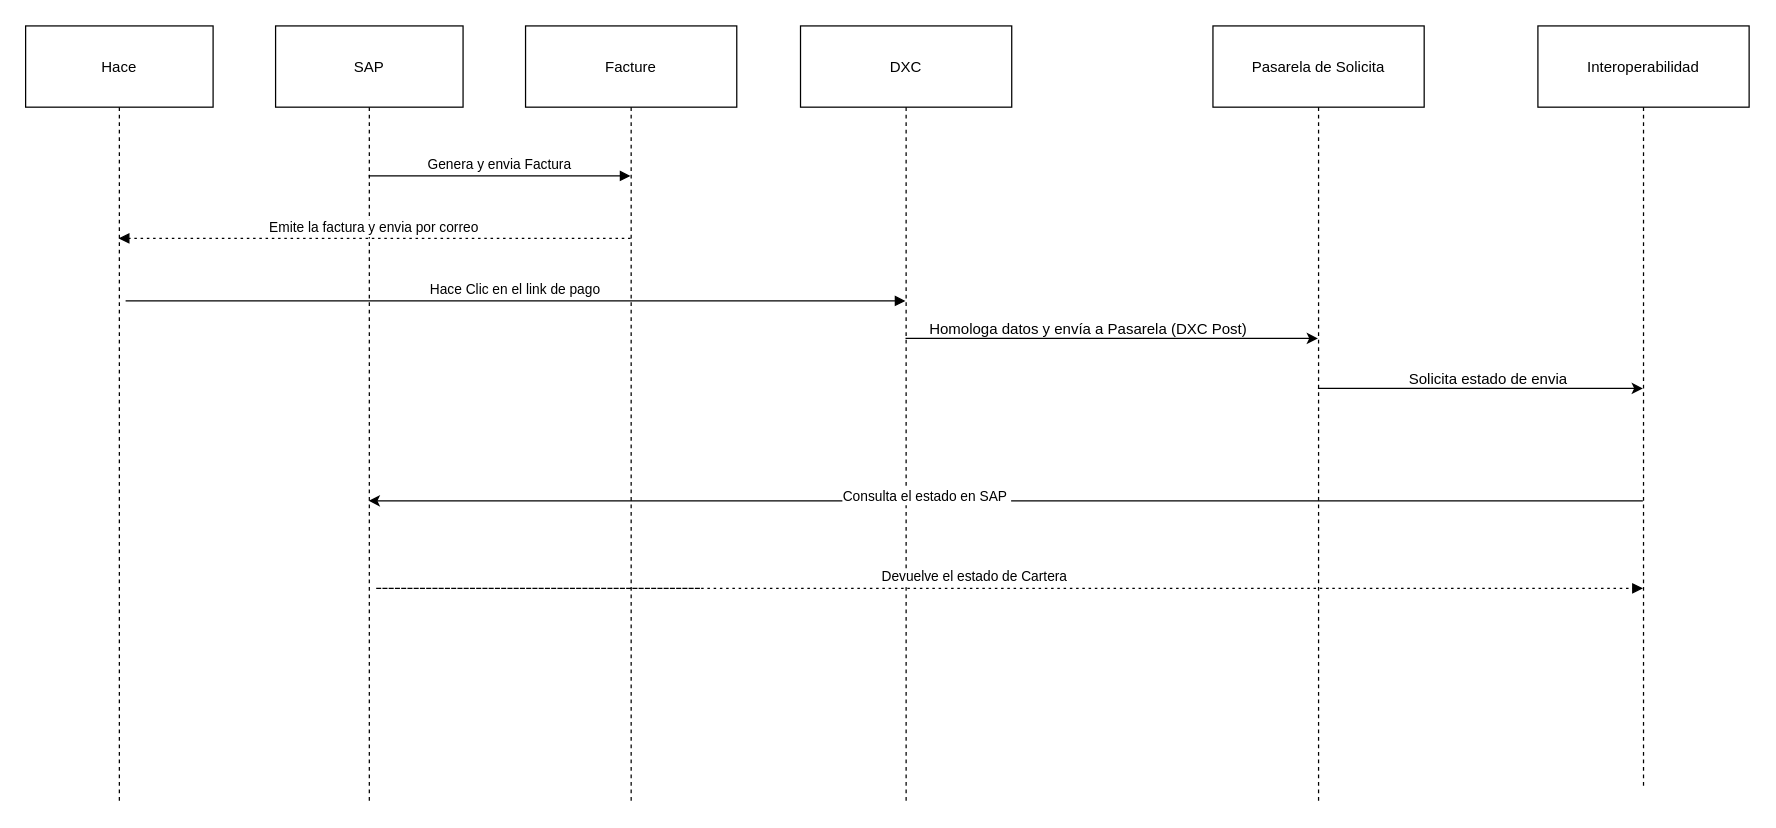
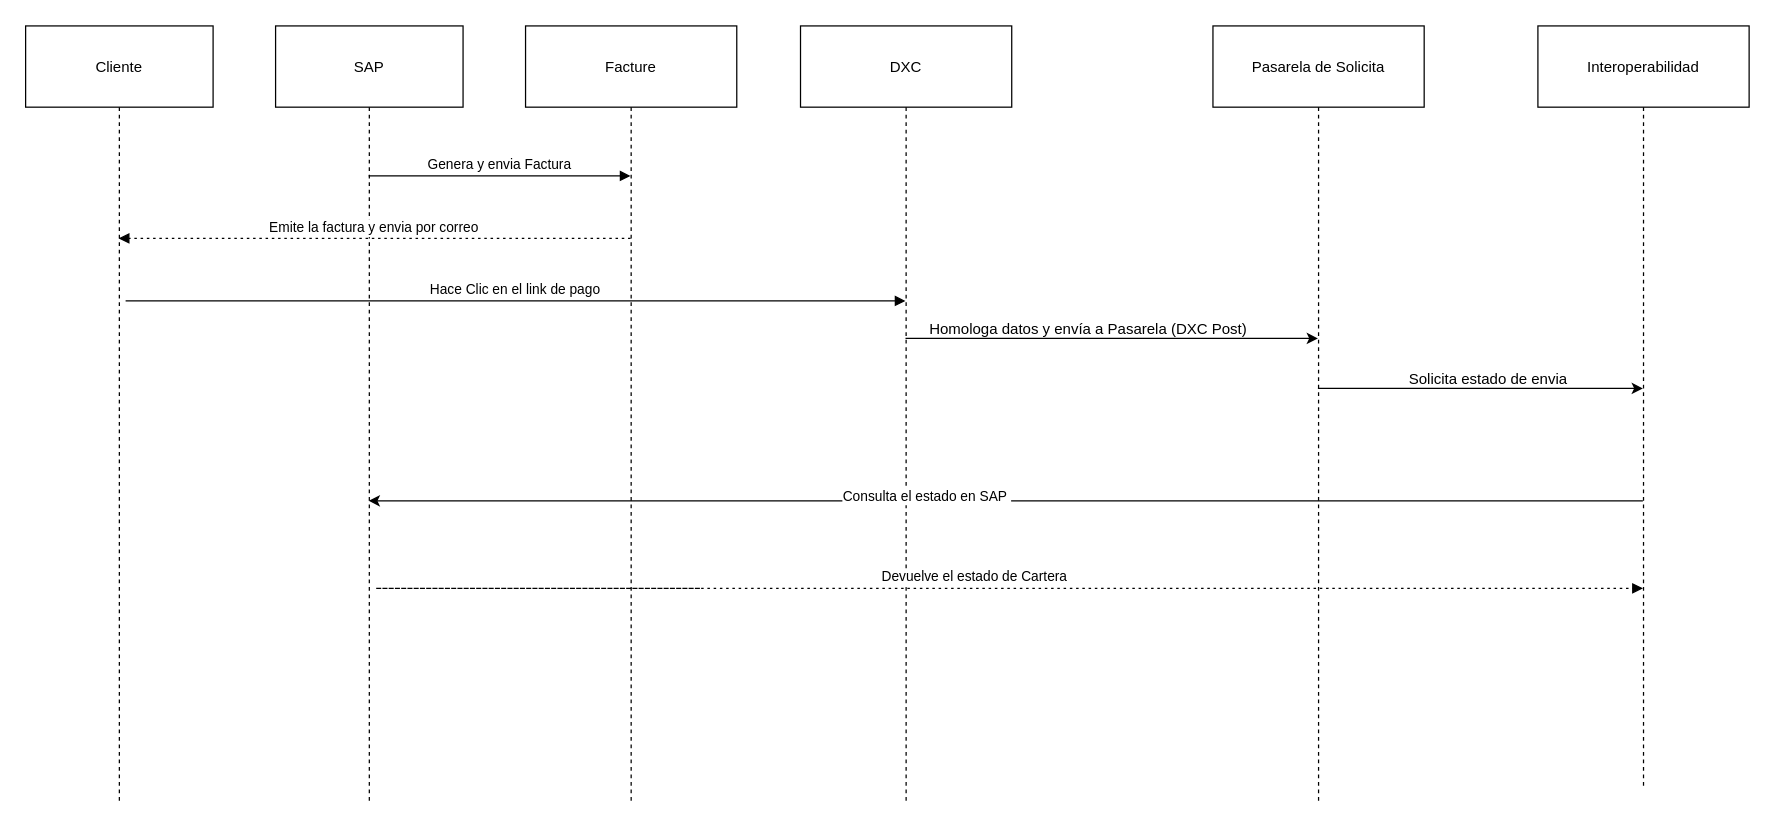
(119, 67) -> (119, 67)
